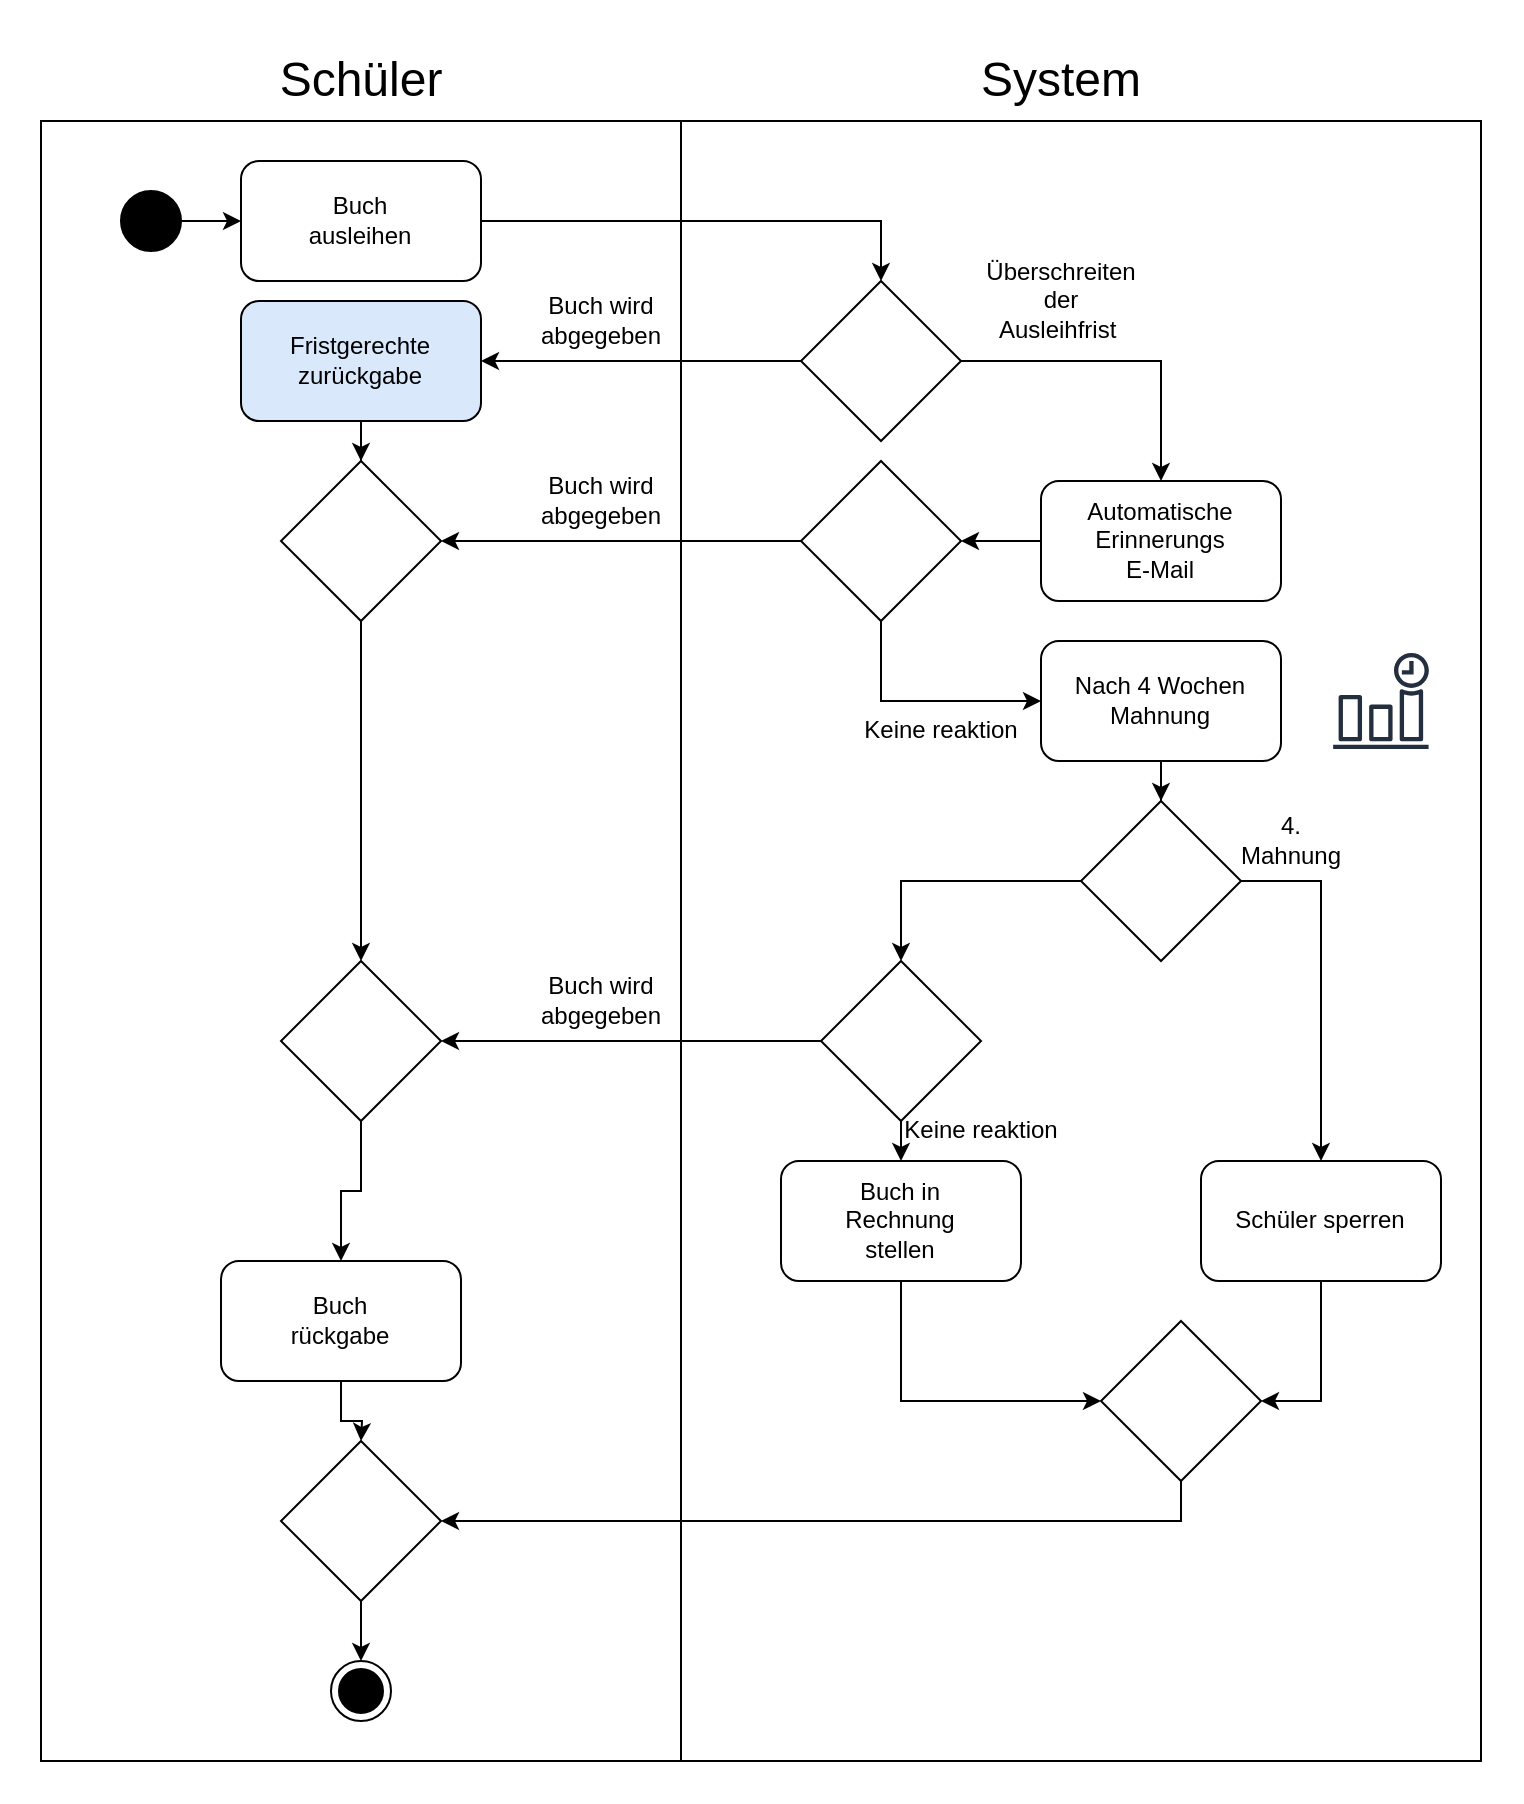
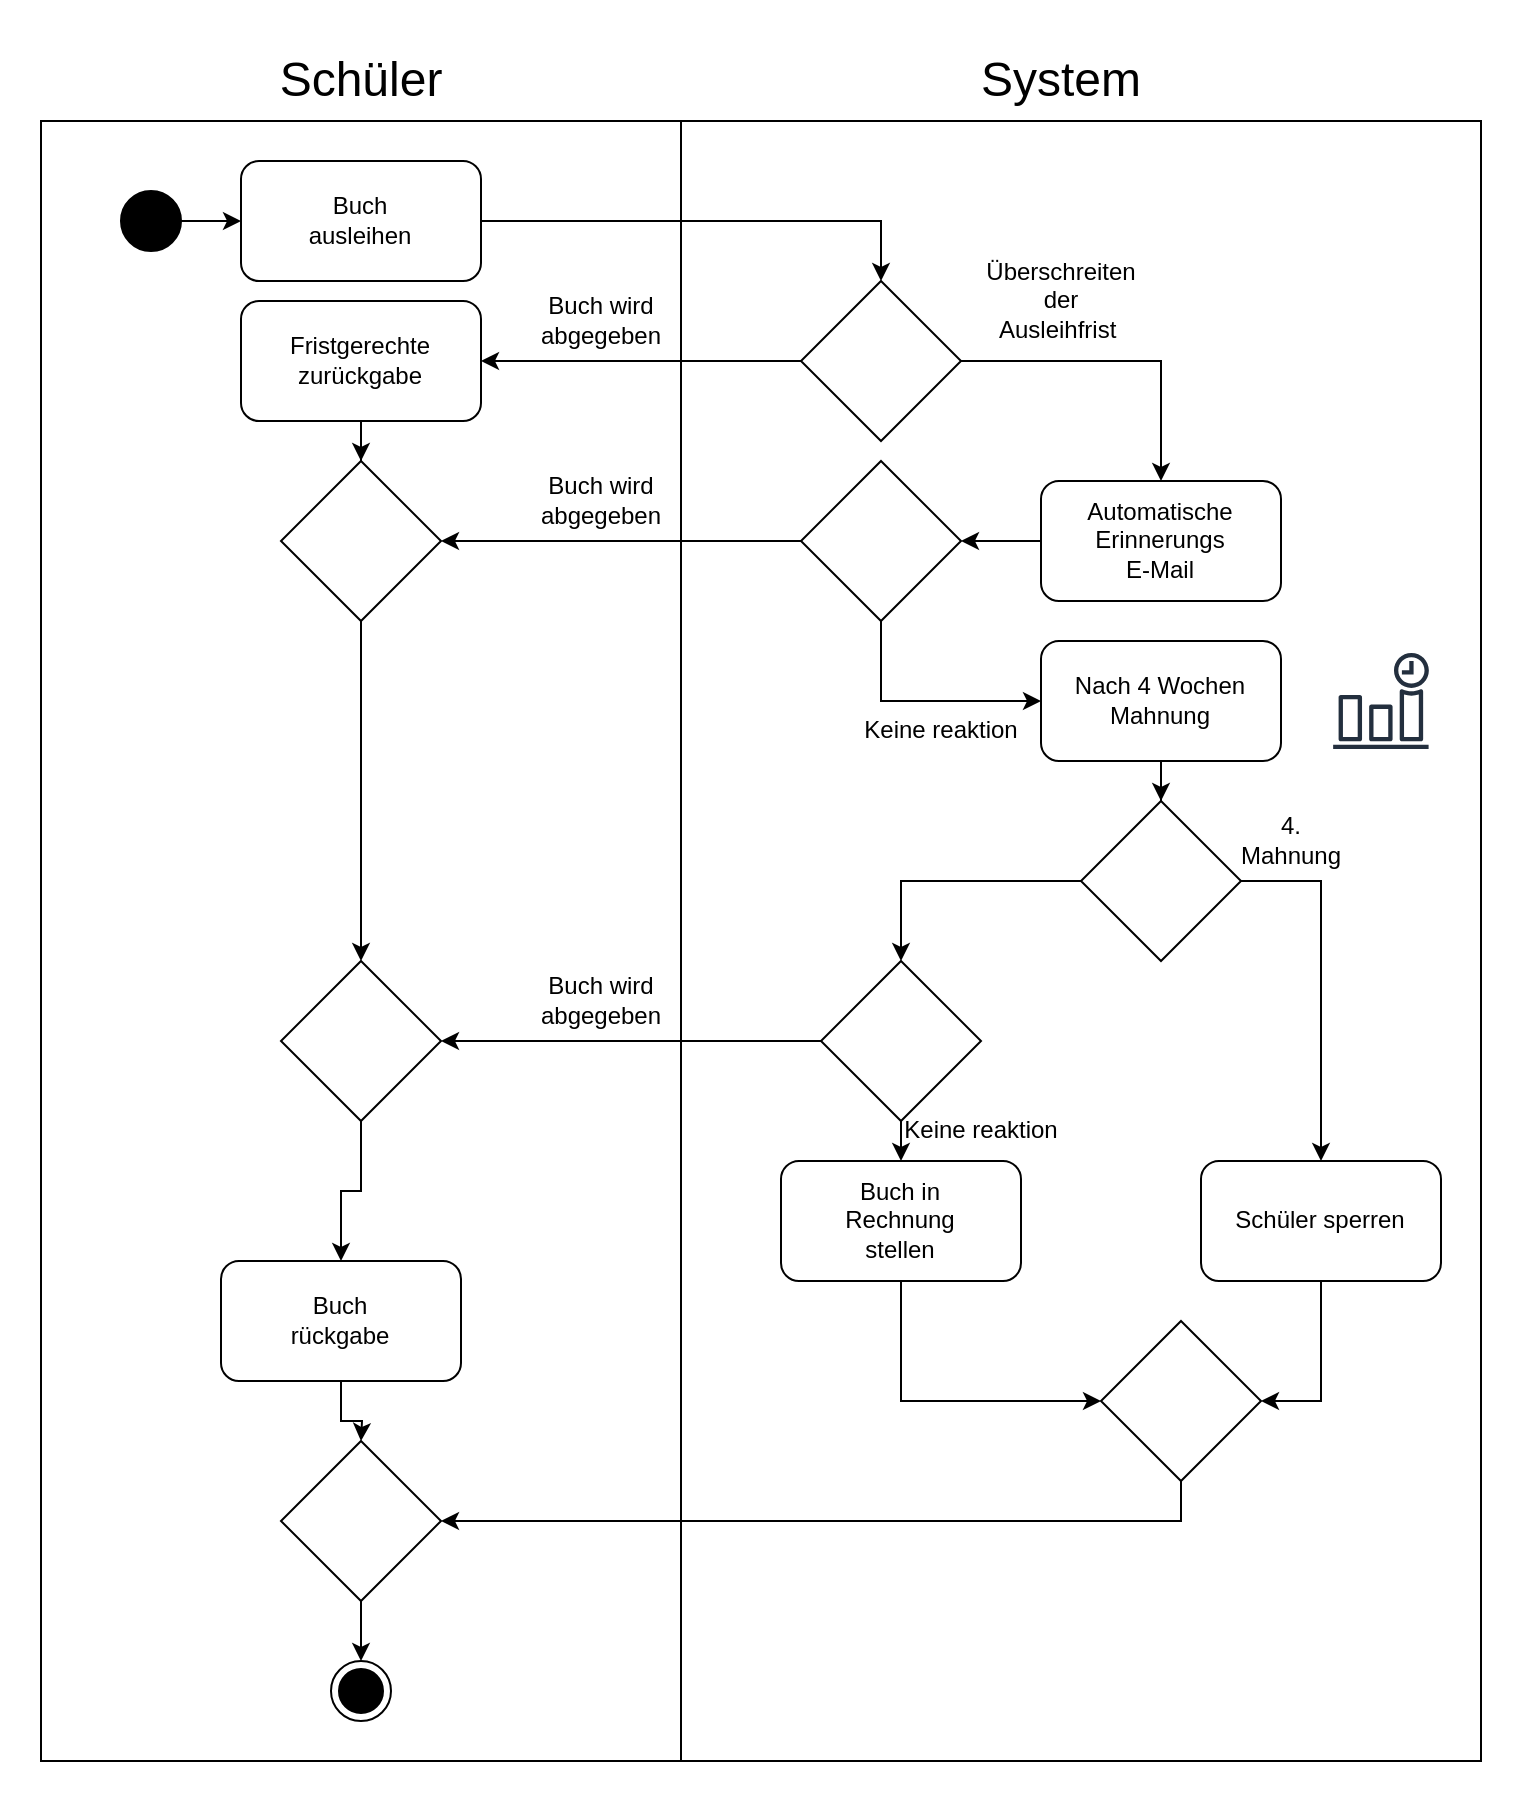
(361, 361) -> (361, 361)
